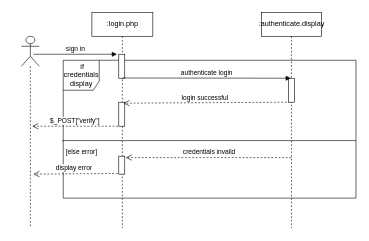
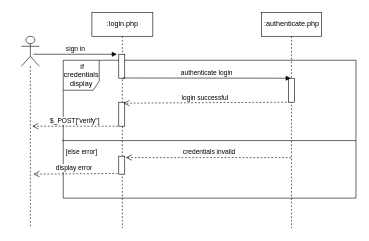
(292, 24) -> (292, 24)
